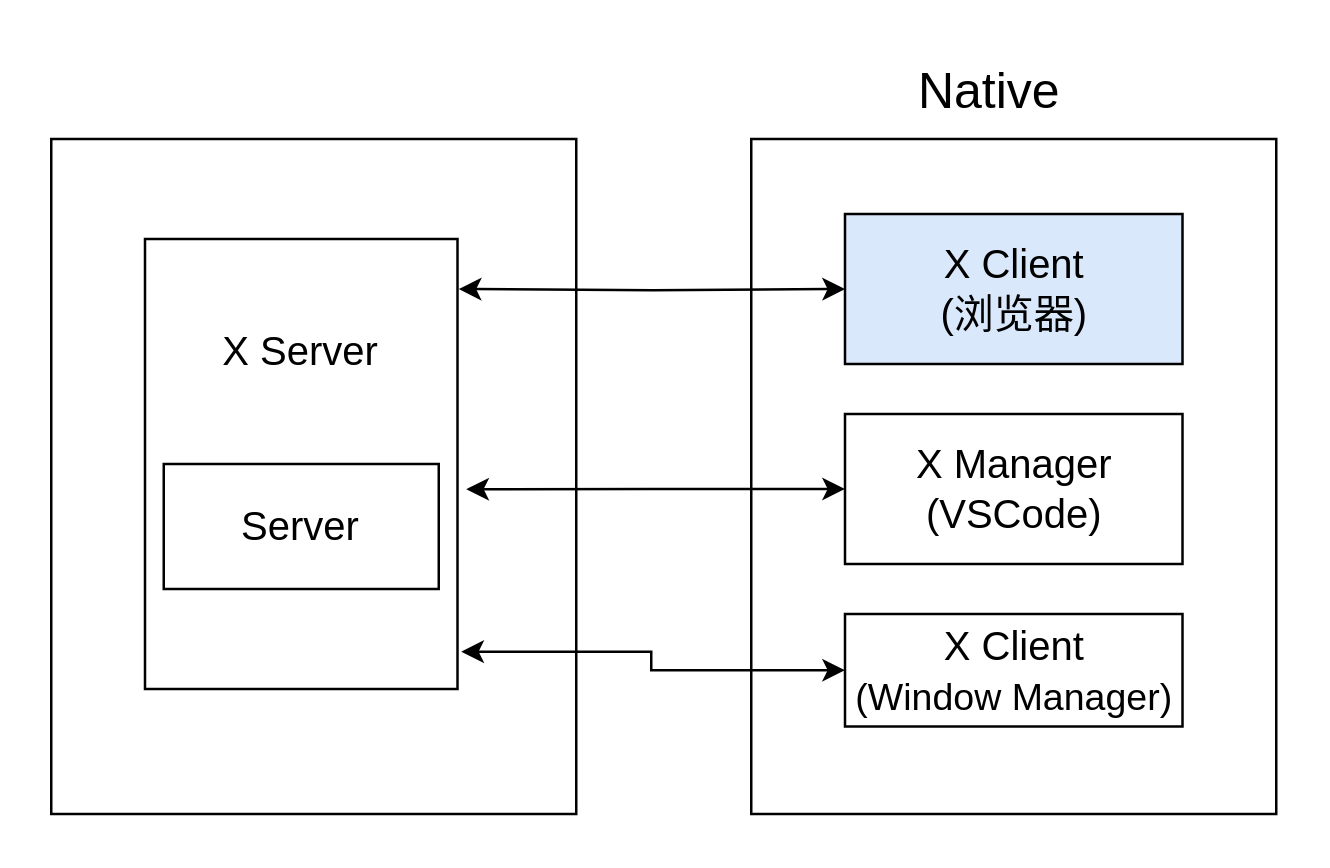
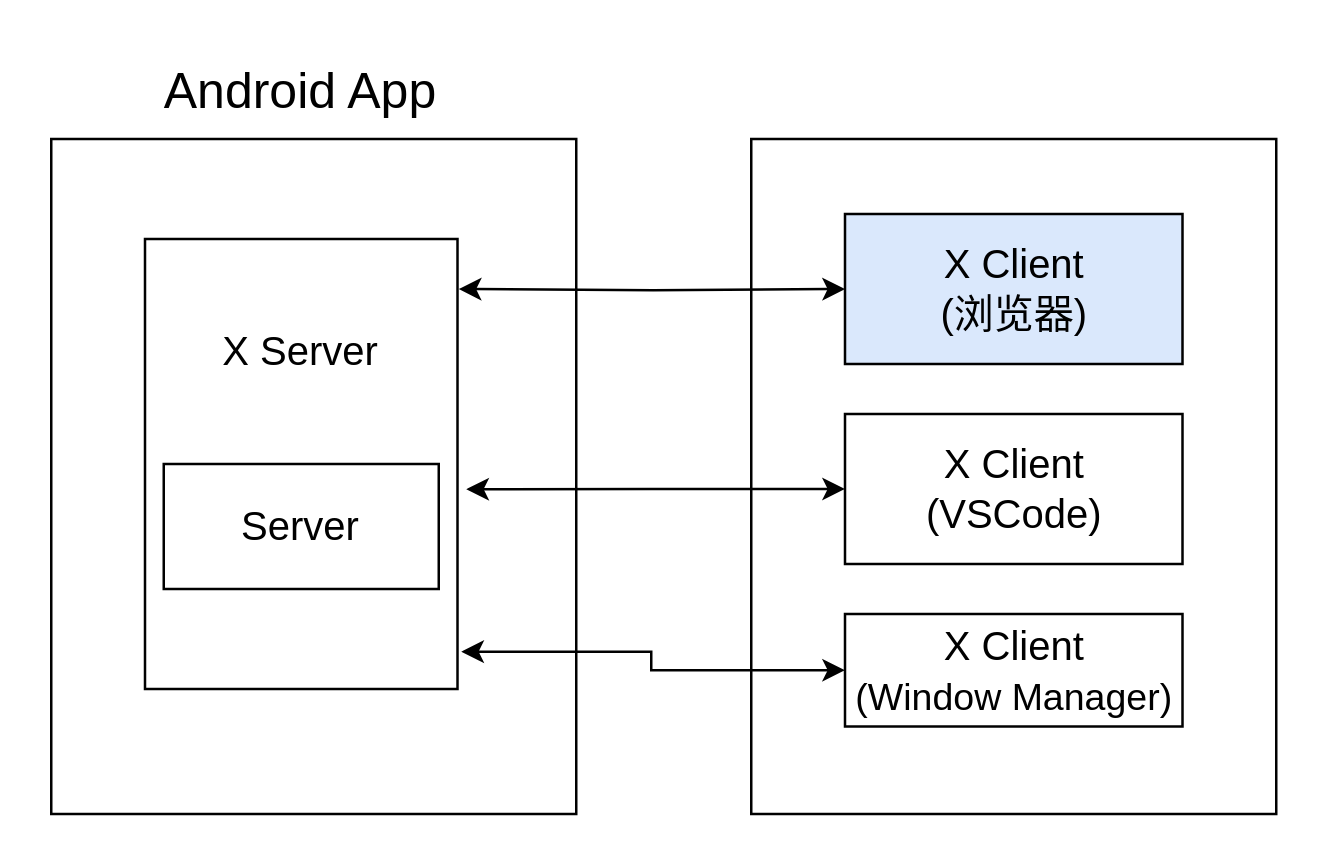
none -> (301, 89)
(989, 89) -> none
(1015, 489) -> (1015, 489)
